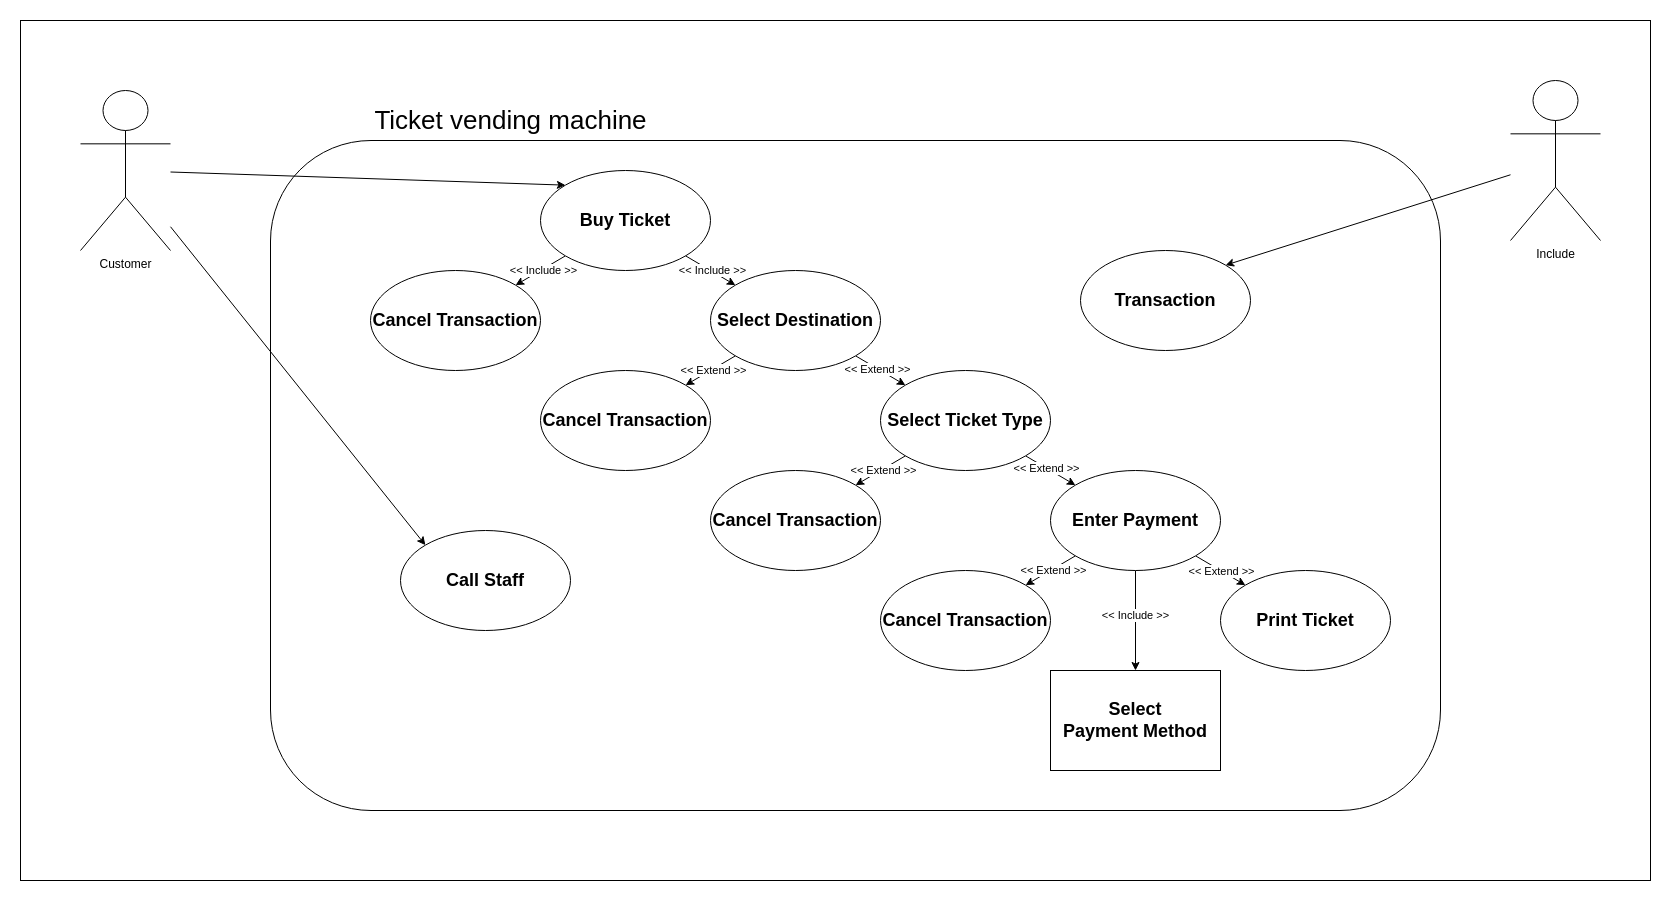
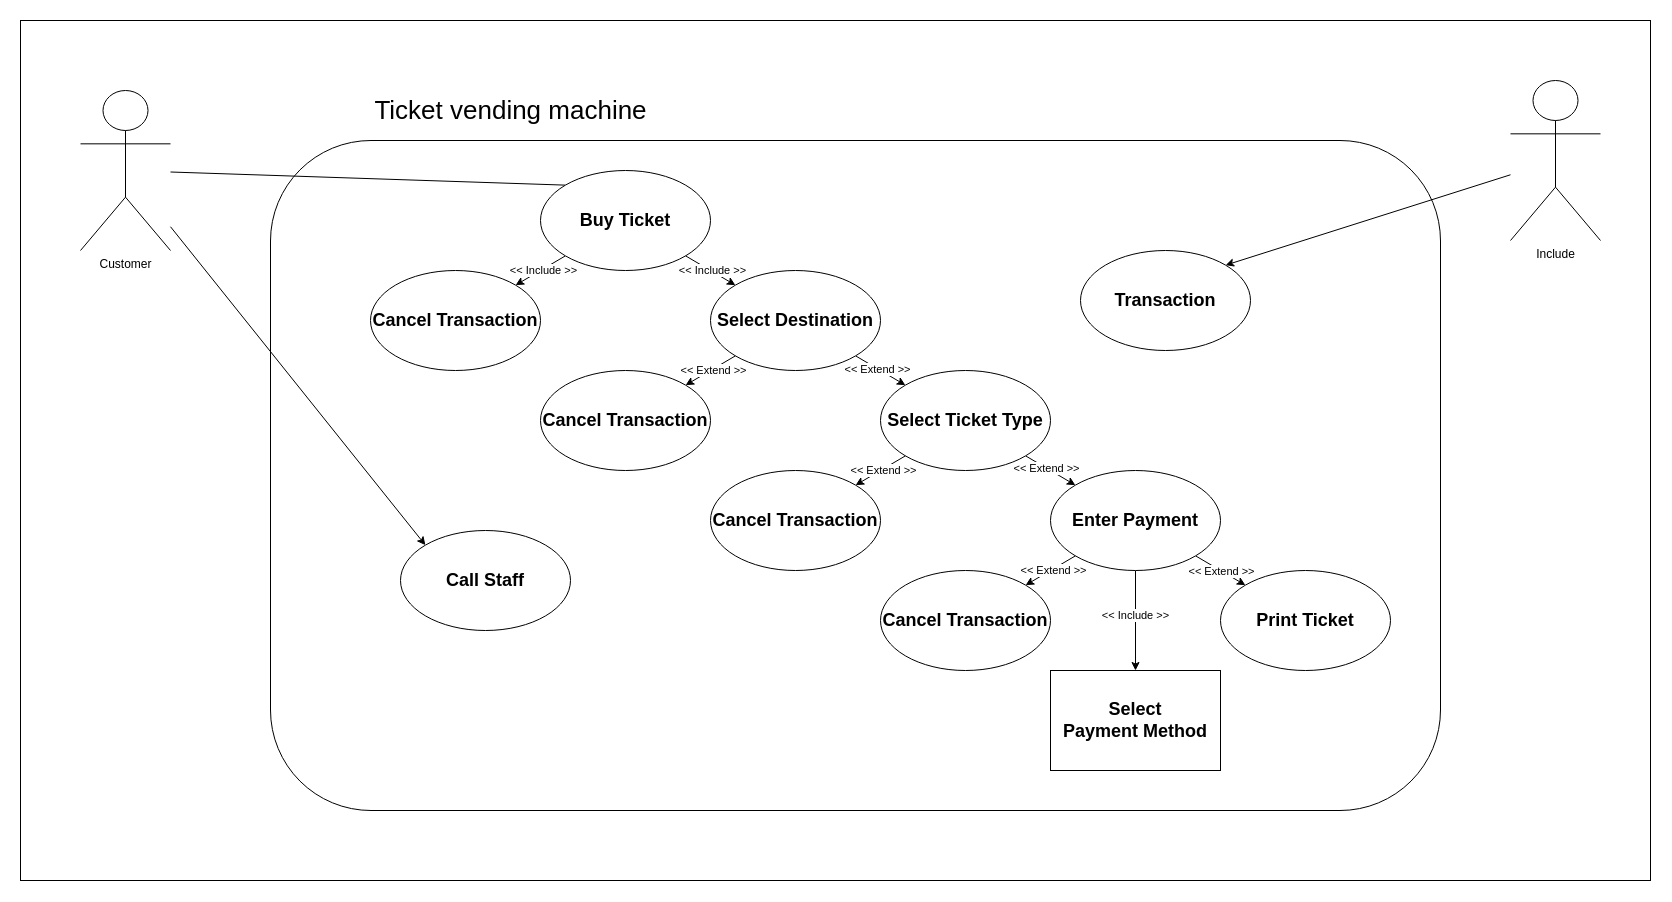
(511, 121) -> (511, 111)
(557, 185) -> (559, 185)
